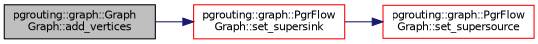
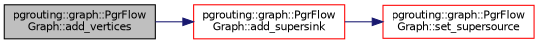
(80, 22) -> (80, 22)
(269, 22) -> (269, 22)
